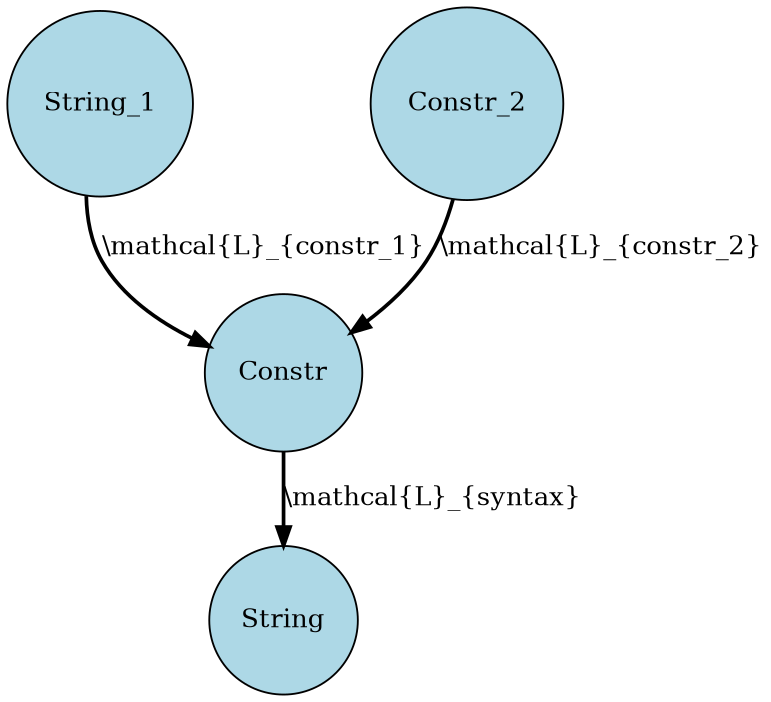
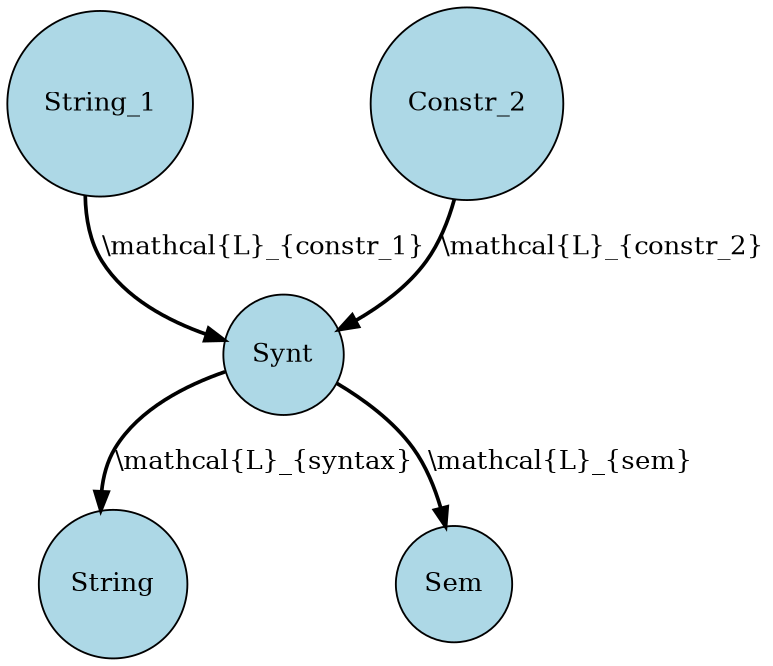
(284, 373) -> (284, 355)
none -> (454, 584)
